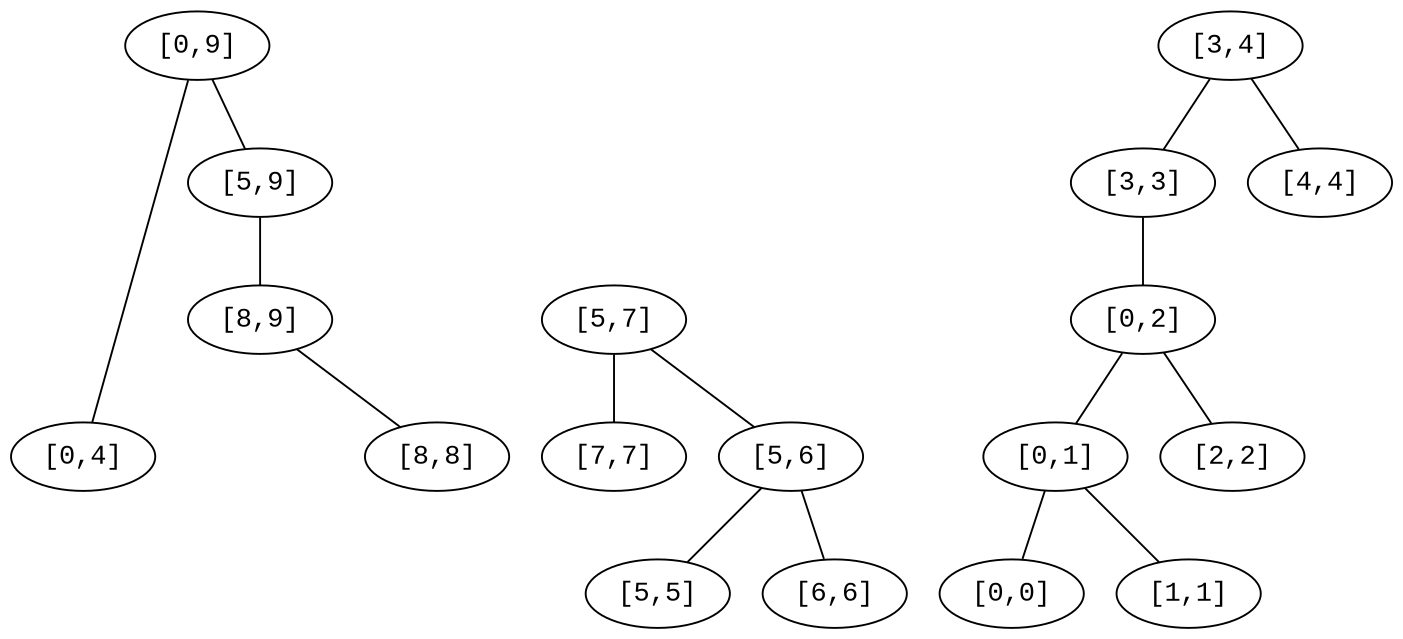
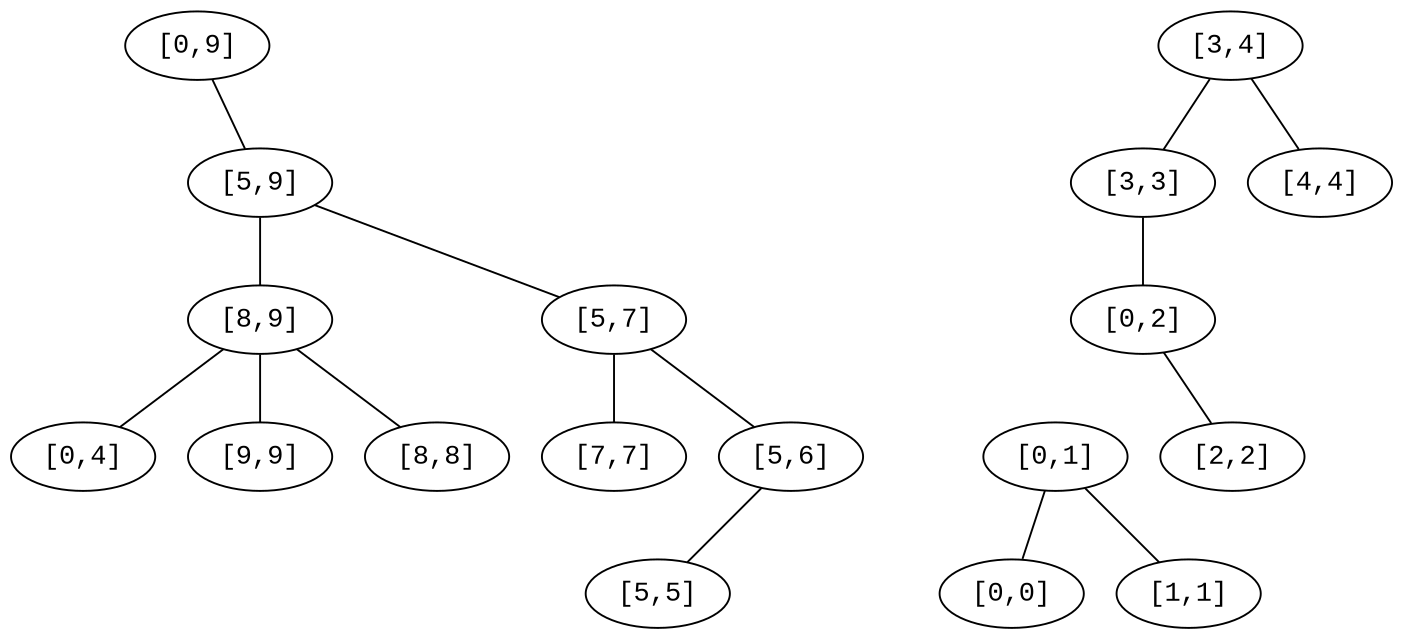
(140, 251) -> (172, 388)
none -> (437, 251)
(1099, 388) -> none
none -> (260, 457)
(835, 594) -> none
